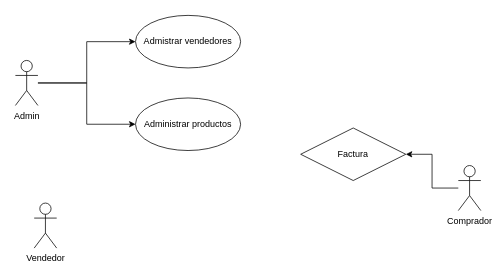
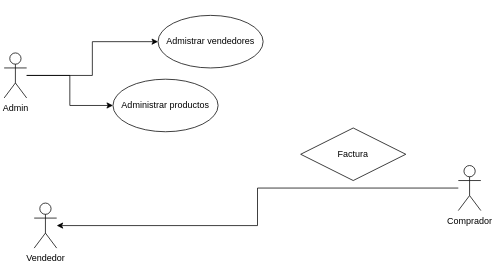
(188, 42) -> (210, 42)
(27, 83) -> (15, 75)
(188, 124) -> (165, 105)
(422, 154) -> (179, 225)
